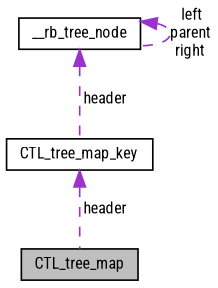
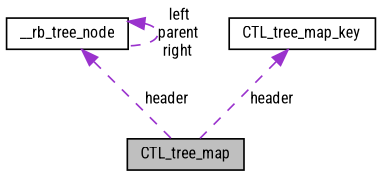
(80, 102) -> (132, 100)
